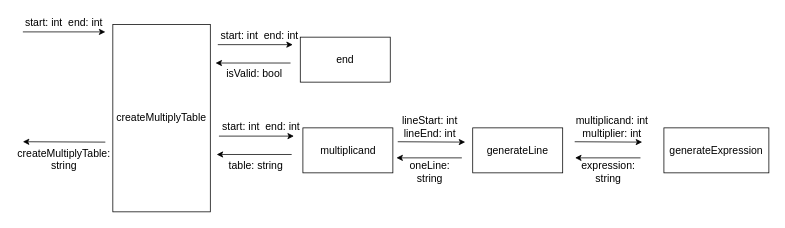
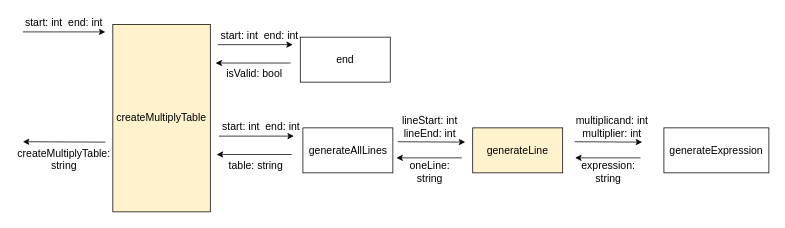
(162, 118) -> (162, 118)
(348, 150) -> (348, 150)
(518, 150) -> (518, 150)
